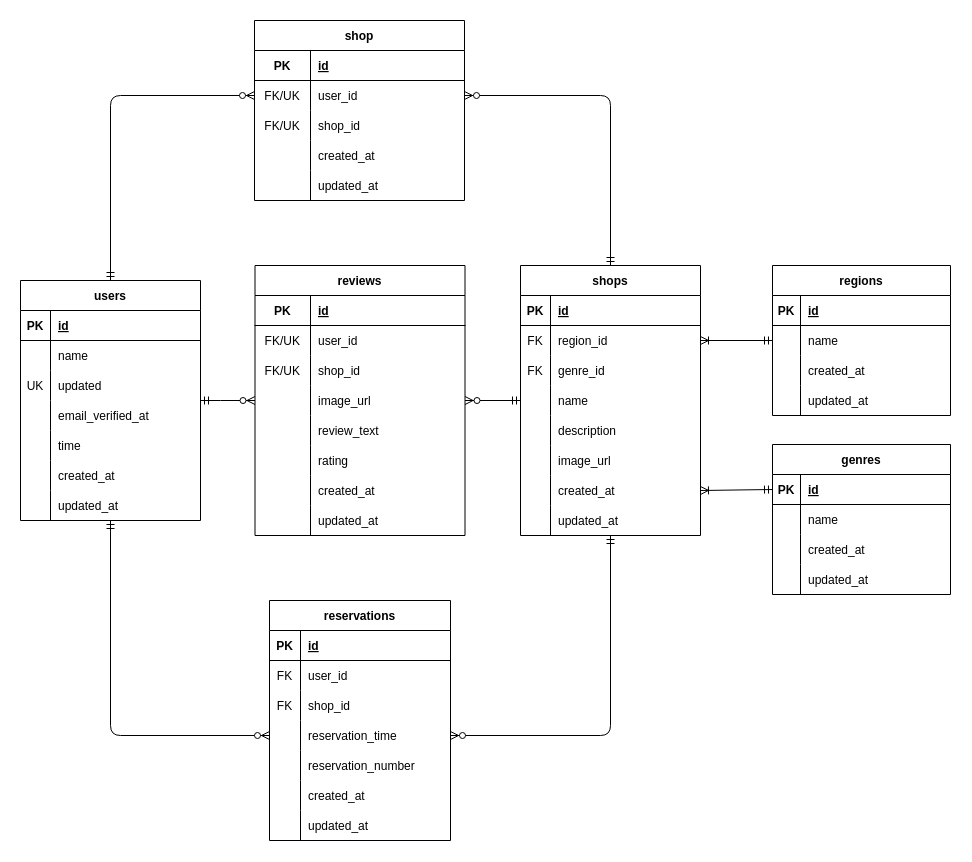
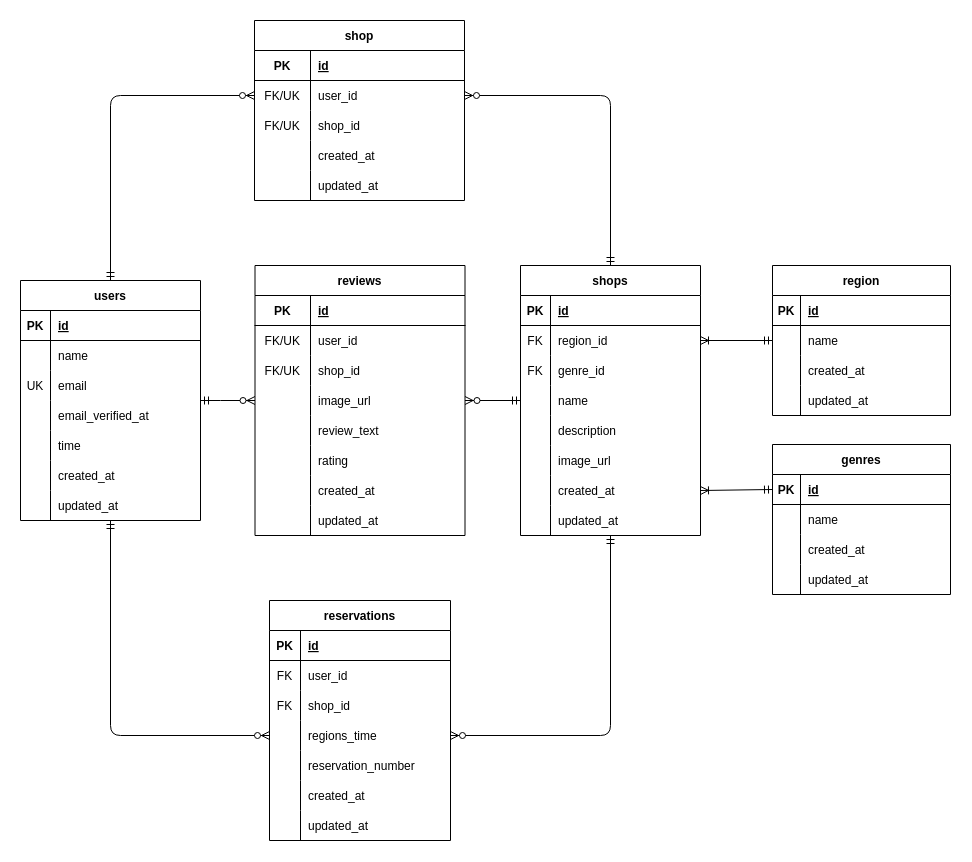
(861, 281) -> (861, 281)
(82, 386) -> (72, 386)
(359, 736) -> (345, 736)
